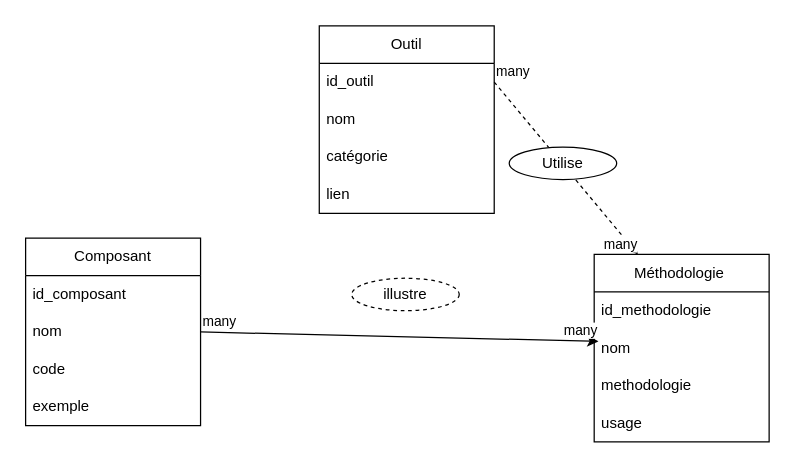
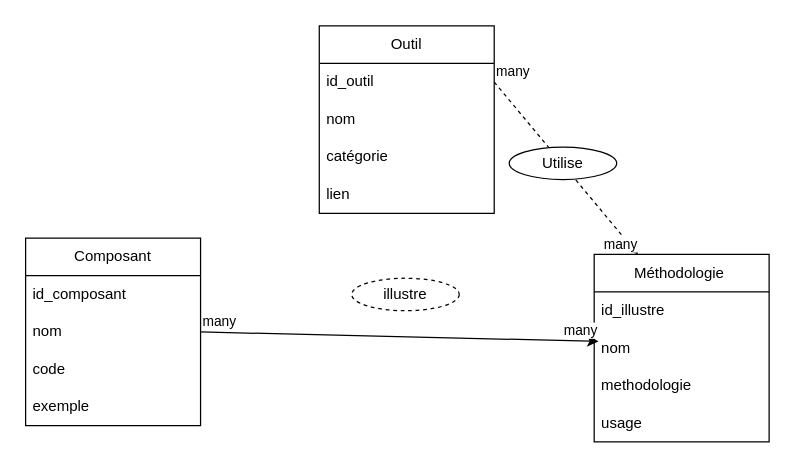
(659, 311) -> (640, 311)
